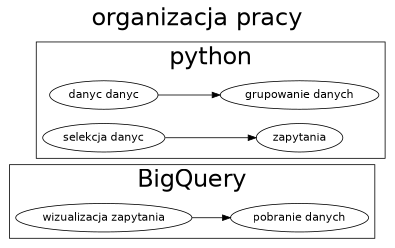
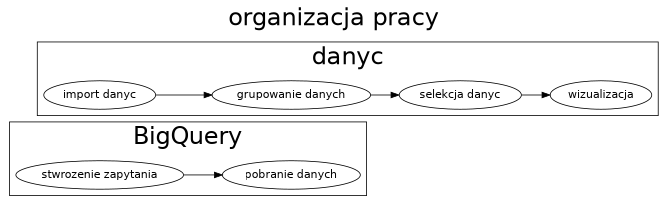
(211, 58) -> (348, 58)
(104, 95) -> (100, 95)
none -> (381, 95)
(300, 138) -> (601, 95)
(104, 218) -> (100, 175)
